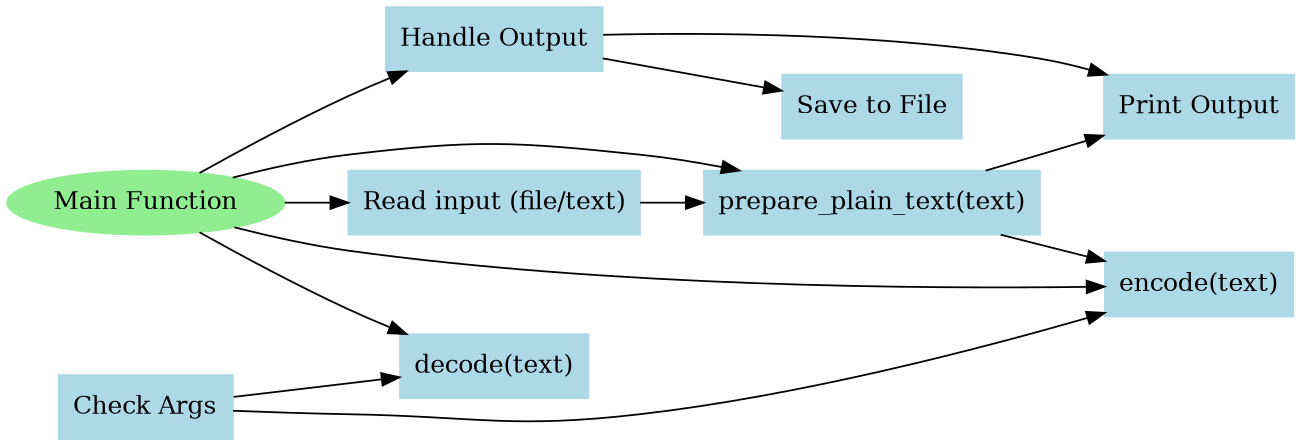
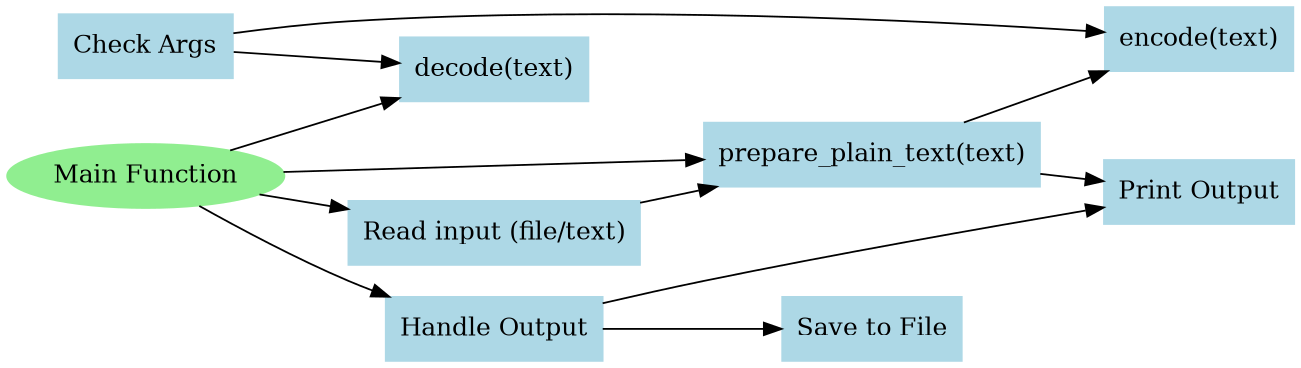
(659, 279) -> none
